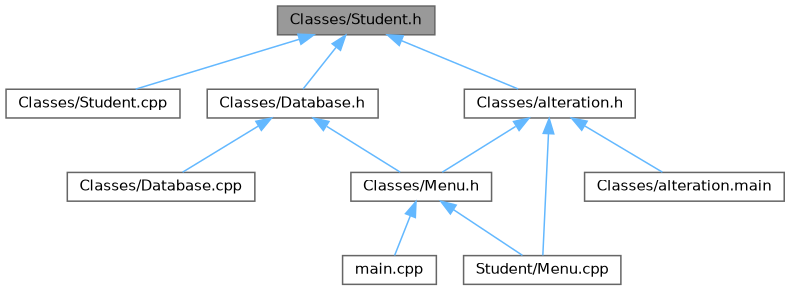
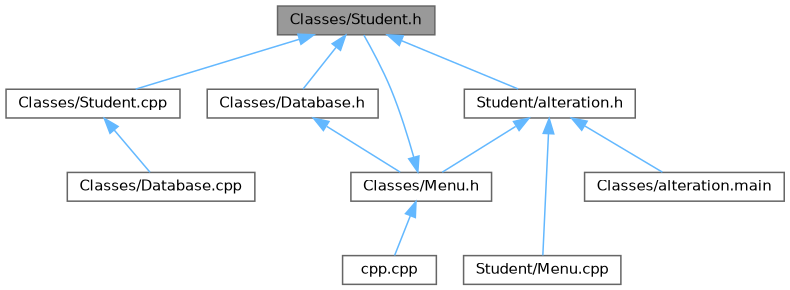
(550, 104) -> (550, 104)
(221, 149) -> (132, 151)
(488, 232) -> (393, 94)
(389, 270) -> (389, 270)
